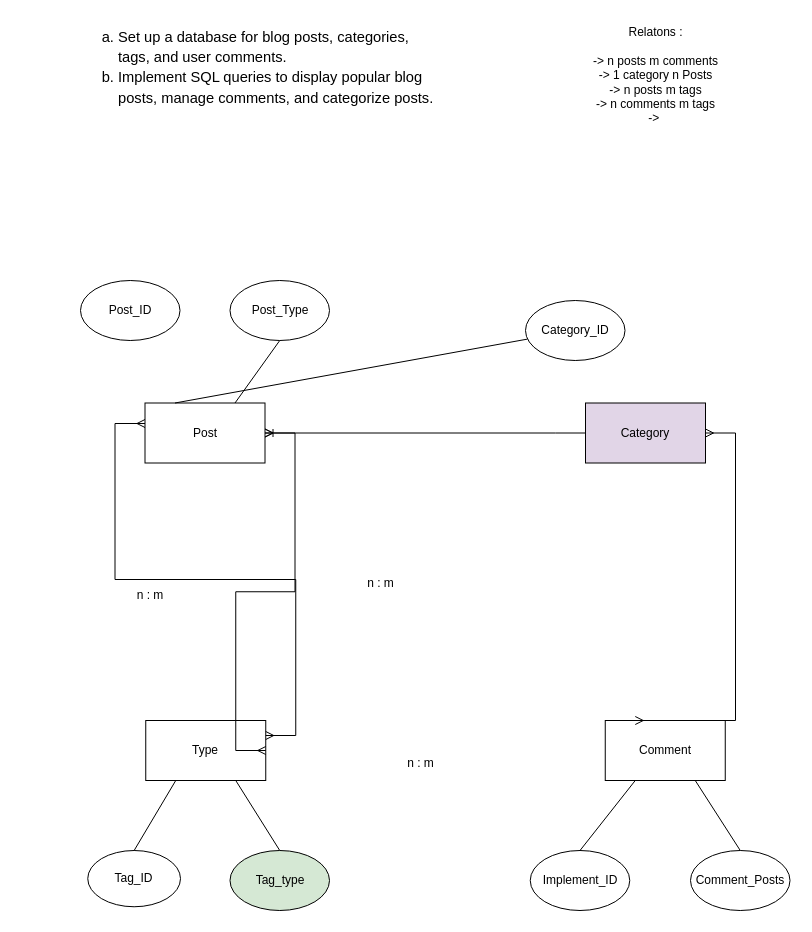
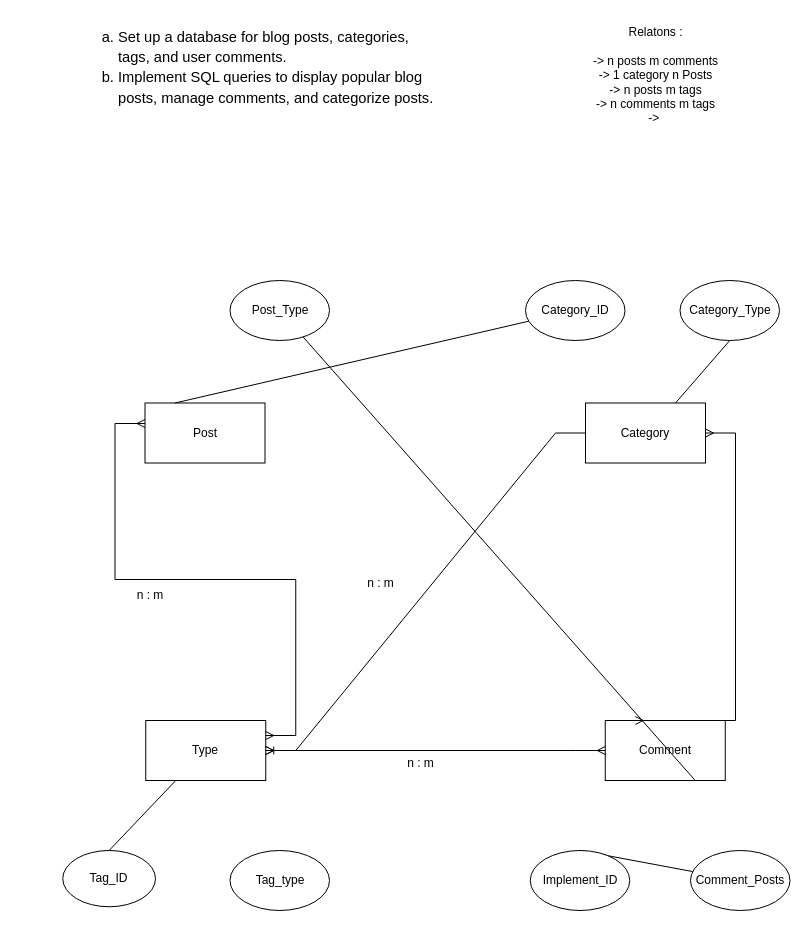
(130, 311) -> none
none -> (730, 311)
(575, 331) -> (575, 311)
(257, 372) -> none
none -> (703, 372)
(427, 433) -> (427, 590)
(646, 433) -> (646, 433)
(236, 657) -> (451, 751)
(717, 815) -> (499, 559)
(258, 816) -> none
(607, 816) -> (650, 864)
(134, 879) -> (109, 879)
(280, 881) -> (280, 881)
